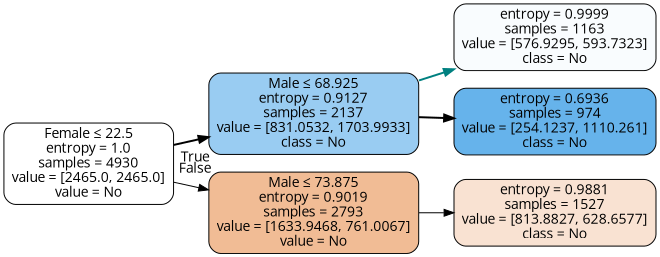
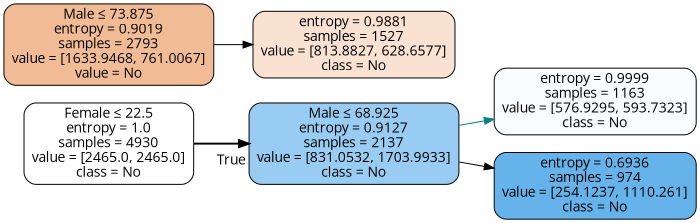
(432, 76) -> (472, 123)
(431, 118) -> (472, 164)
(186, 185) -> none
(89, 193) -> (109, 173)
